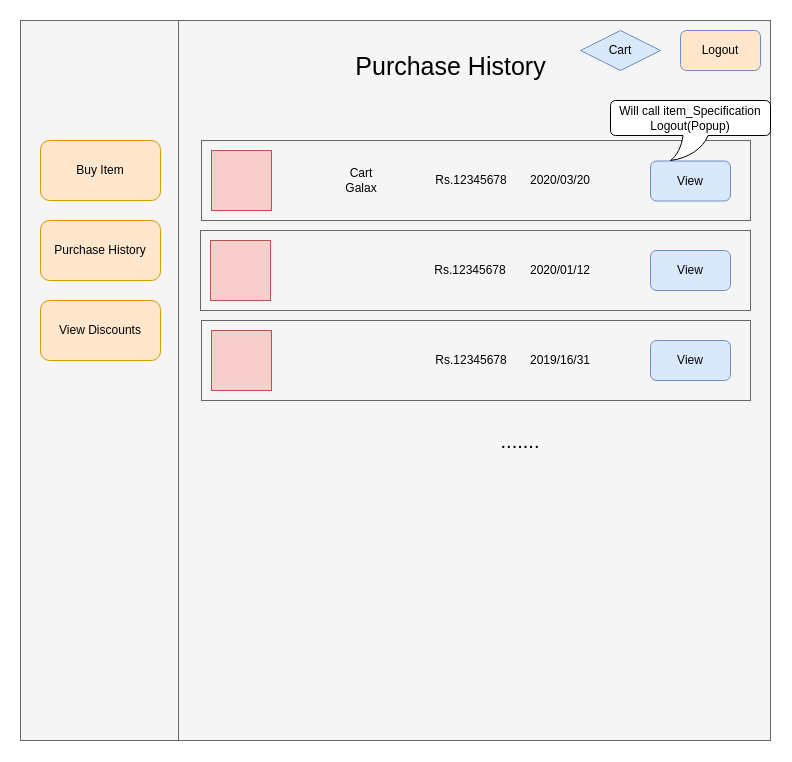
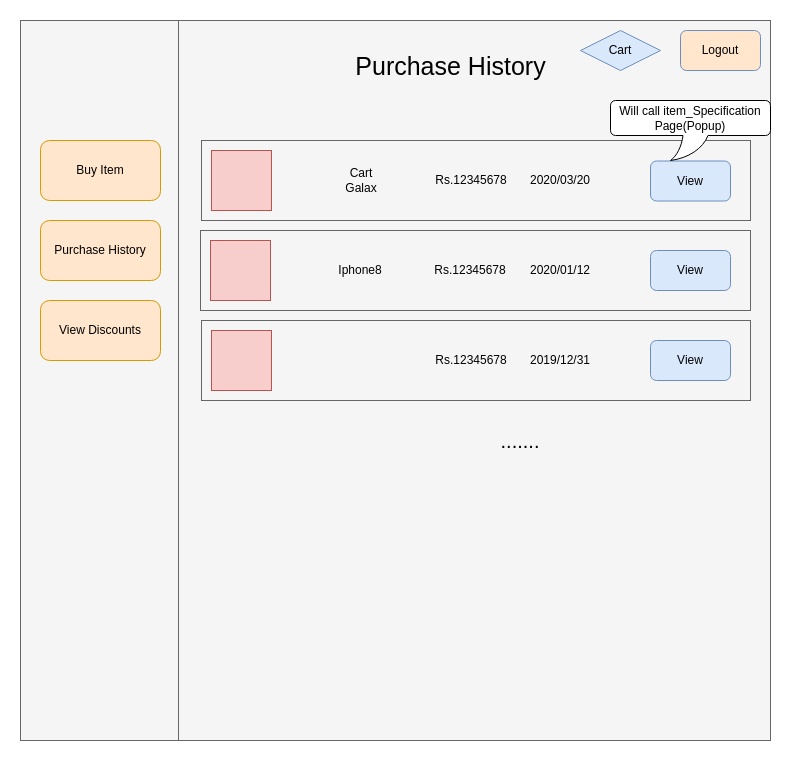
(691, 119) -> (691, 119)
none -> (361, 271)
(561, 361) -> (561, 361)
